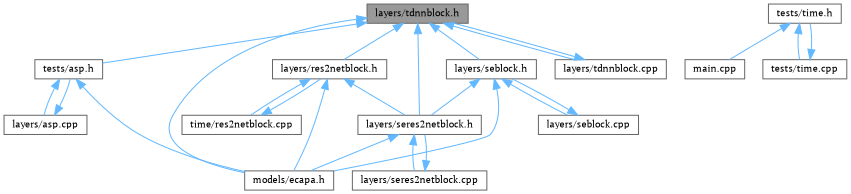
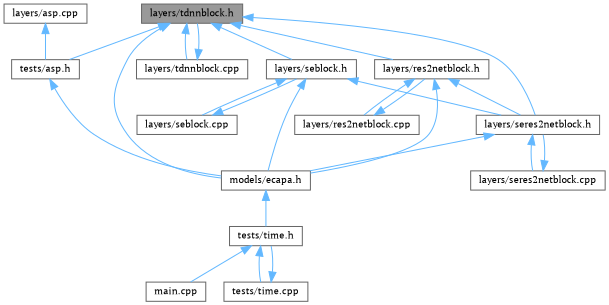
(49, 101) -> none
(242, 125) -> (357, 125)
none -> (266, 213)
